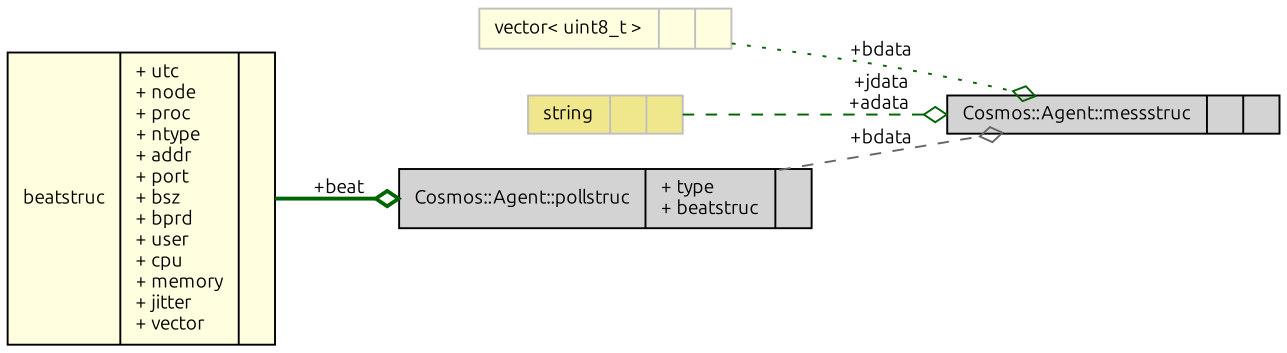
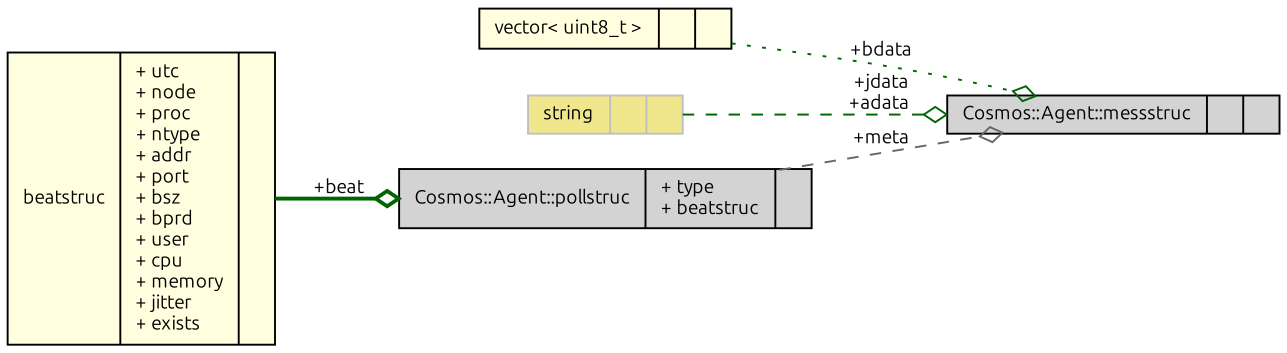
(605, 29) -> (605, 29)
(879, 138) -> (879, 138)
(171, 324) -> (168, 324)
